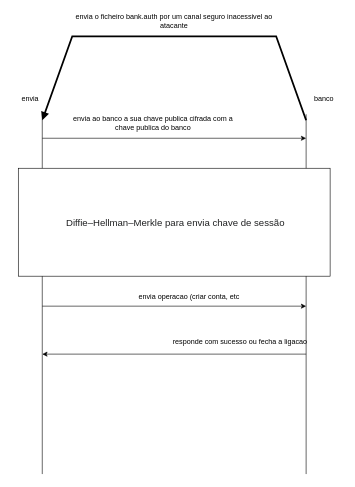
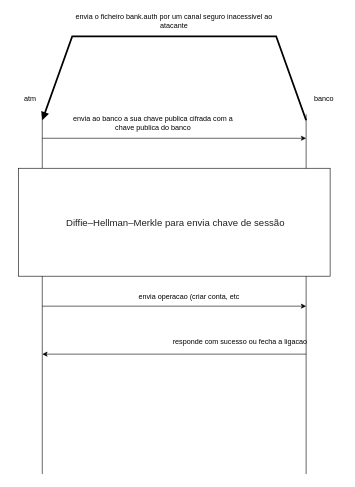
(30, 99) -> (30, 99)
